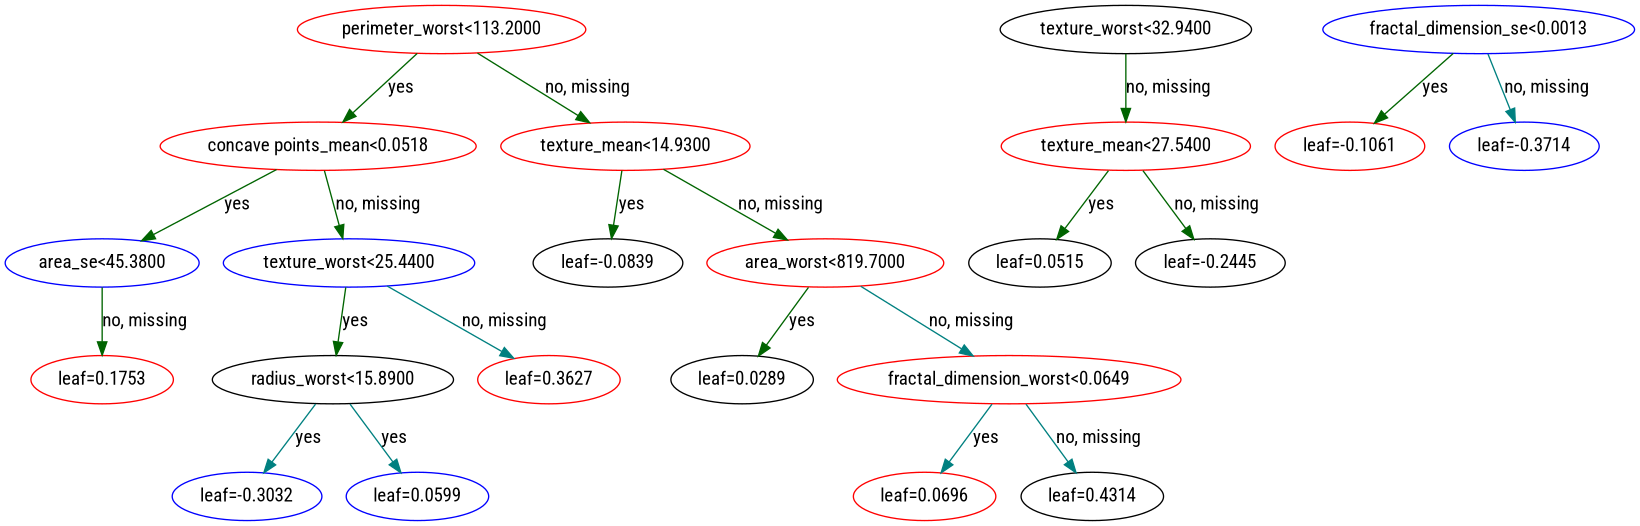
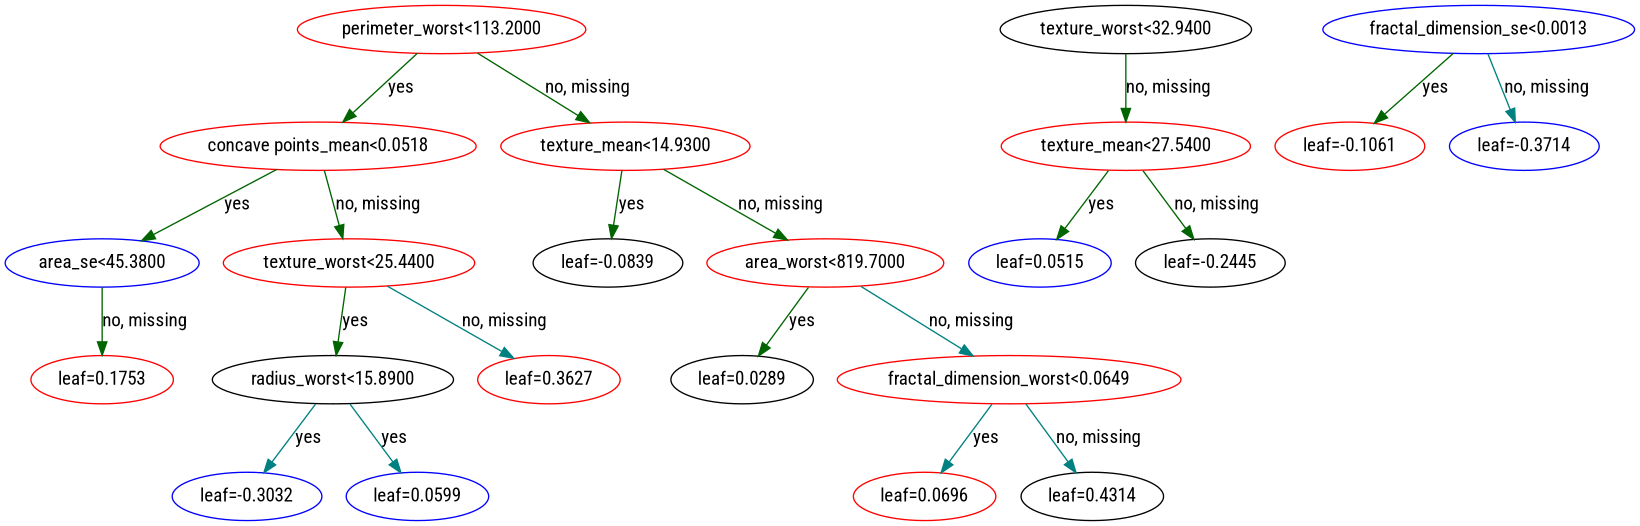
(349, 263) -> (349, 263)
(1040, 263) -> (1040, 263)
